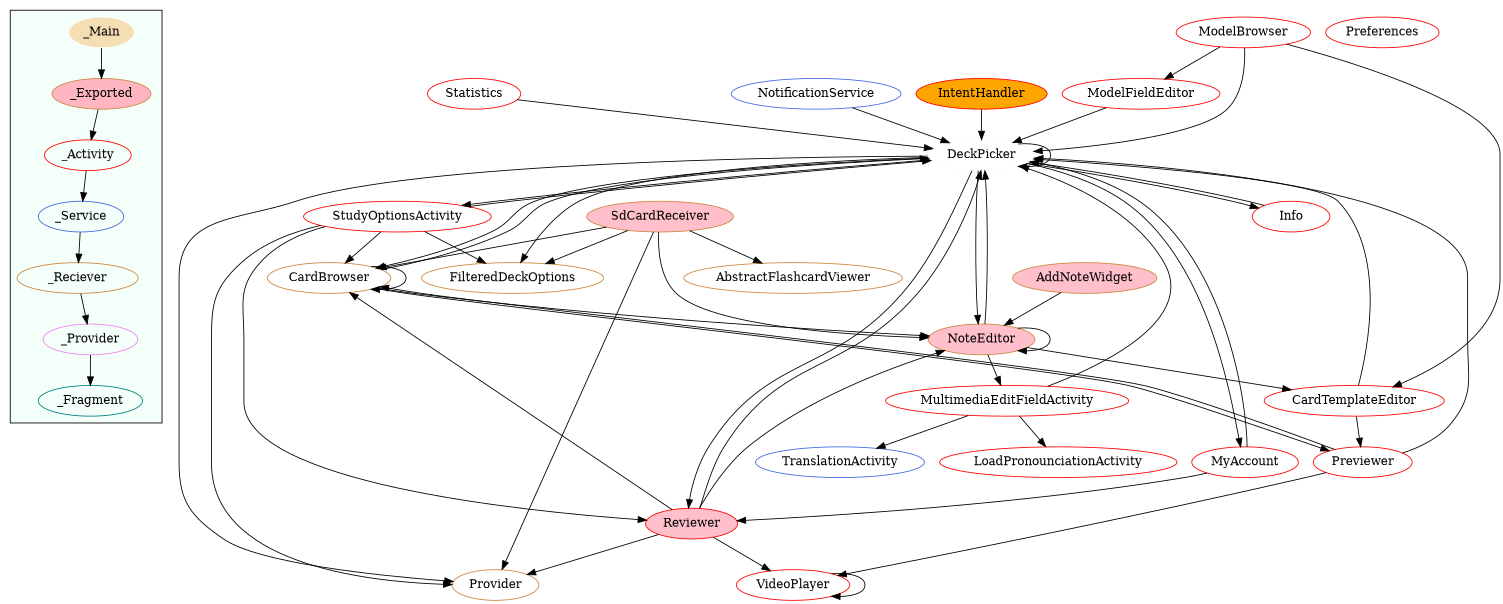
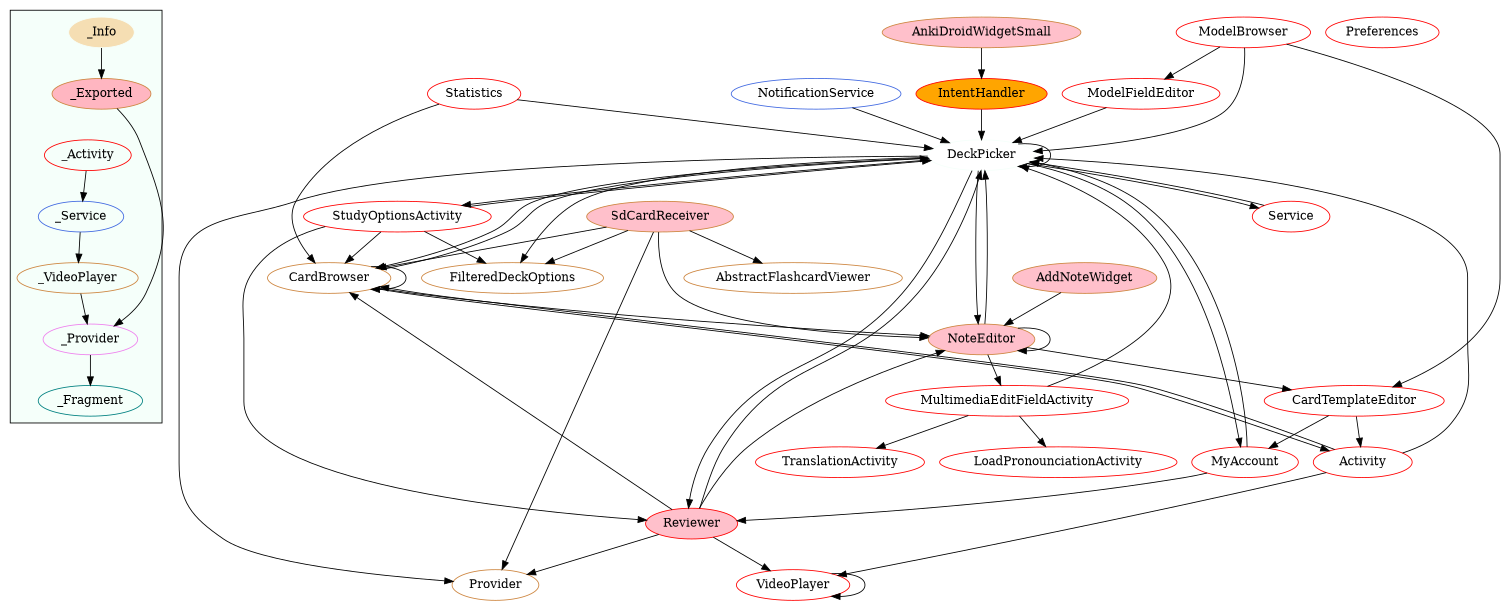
(101, 32) -> (101, 32)
none -> (982, 32)
(96, 120) -> (156, 187)
none -> (334, 158)
(1343, 208) -> (1303, 430)
(1291, 217) -> (1291, 217)
(78, 278) -> (78, 278)
(211, 458) -> none
(840, 462) -> (840, 462)
(1363, 462) -> (1363, 462)
